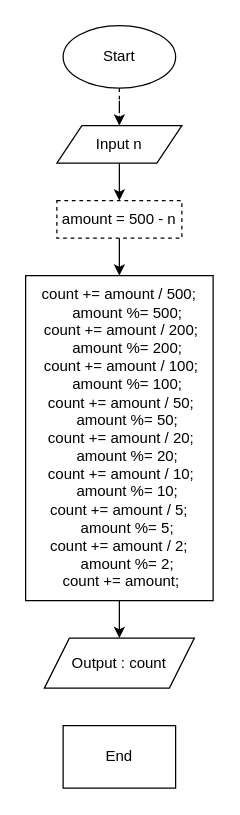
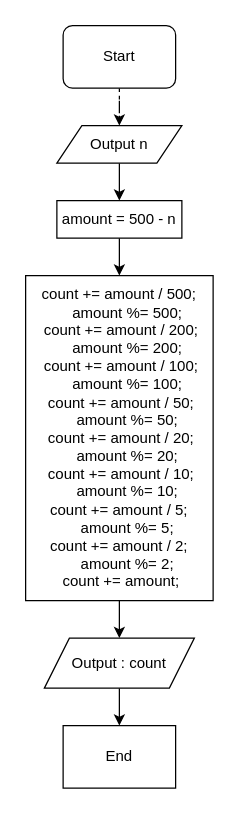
(119, 57) -> (119, 57)
(119, 144) -> (119, 144)
(119, 219) -> (119, 219)
none -> (119, 711)
